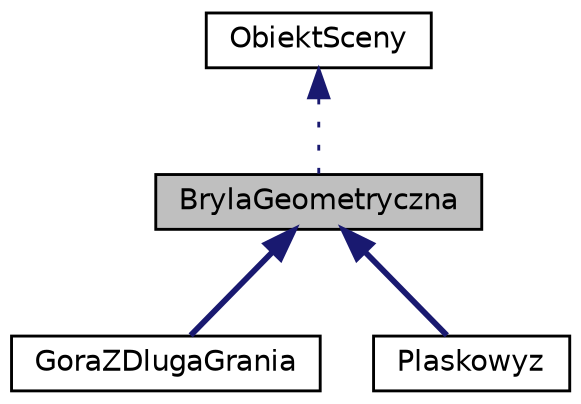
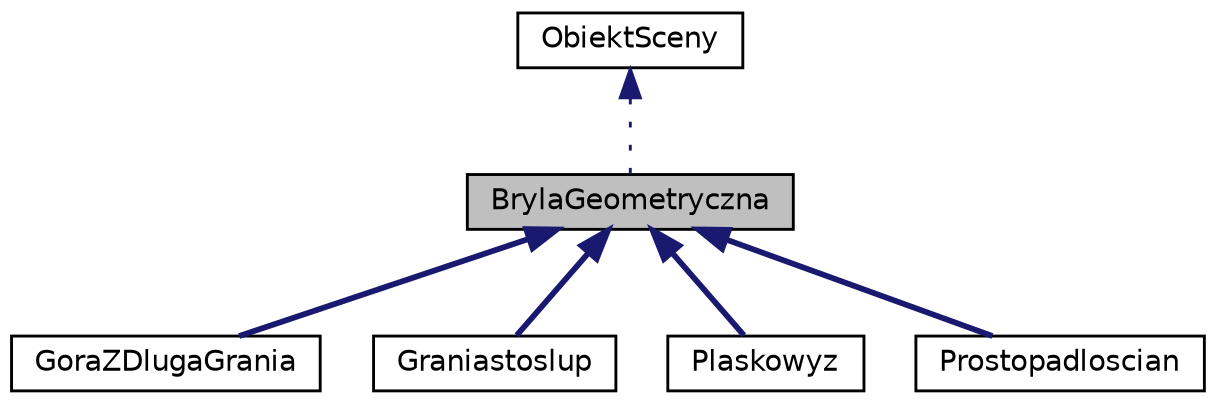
none -> (495, 363)
none -> (1060, 363)
